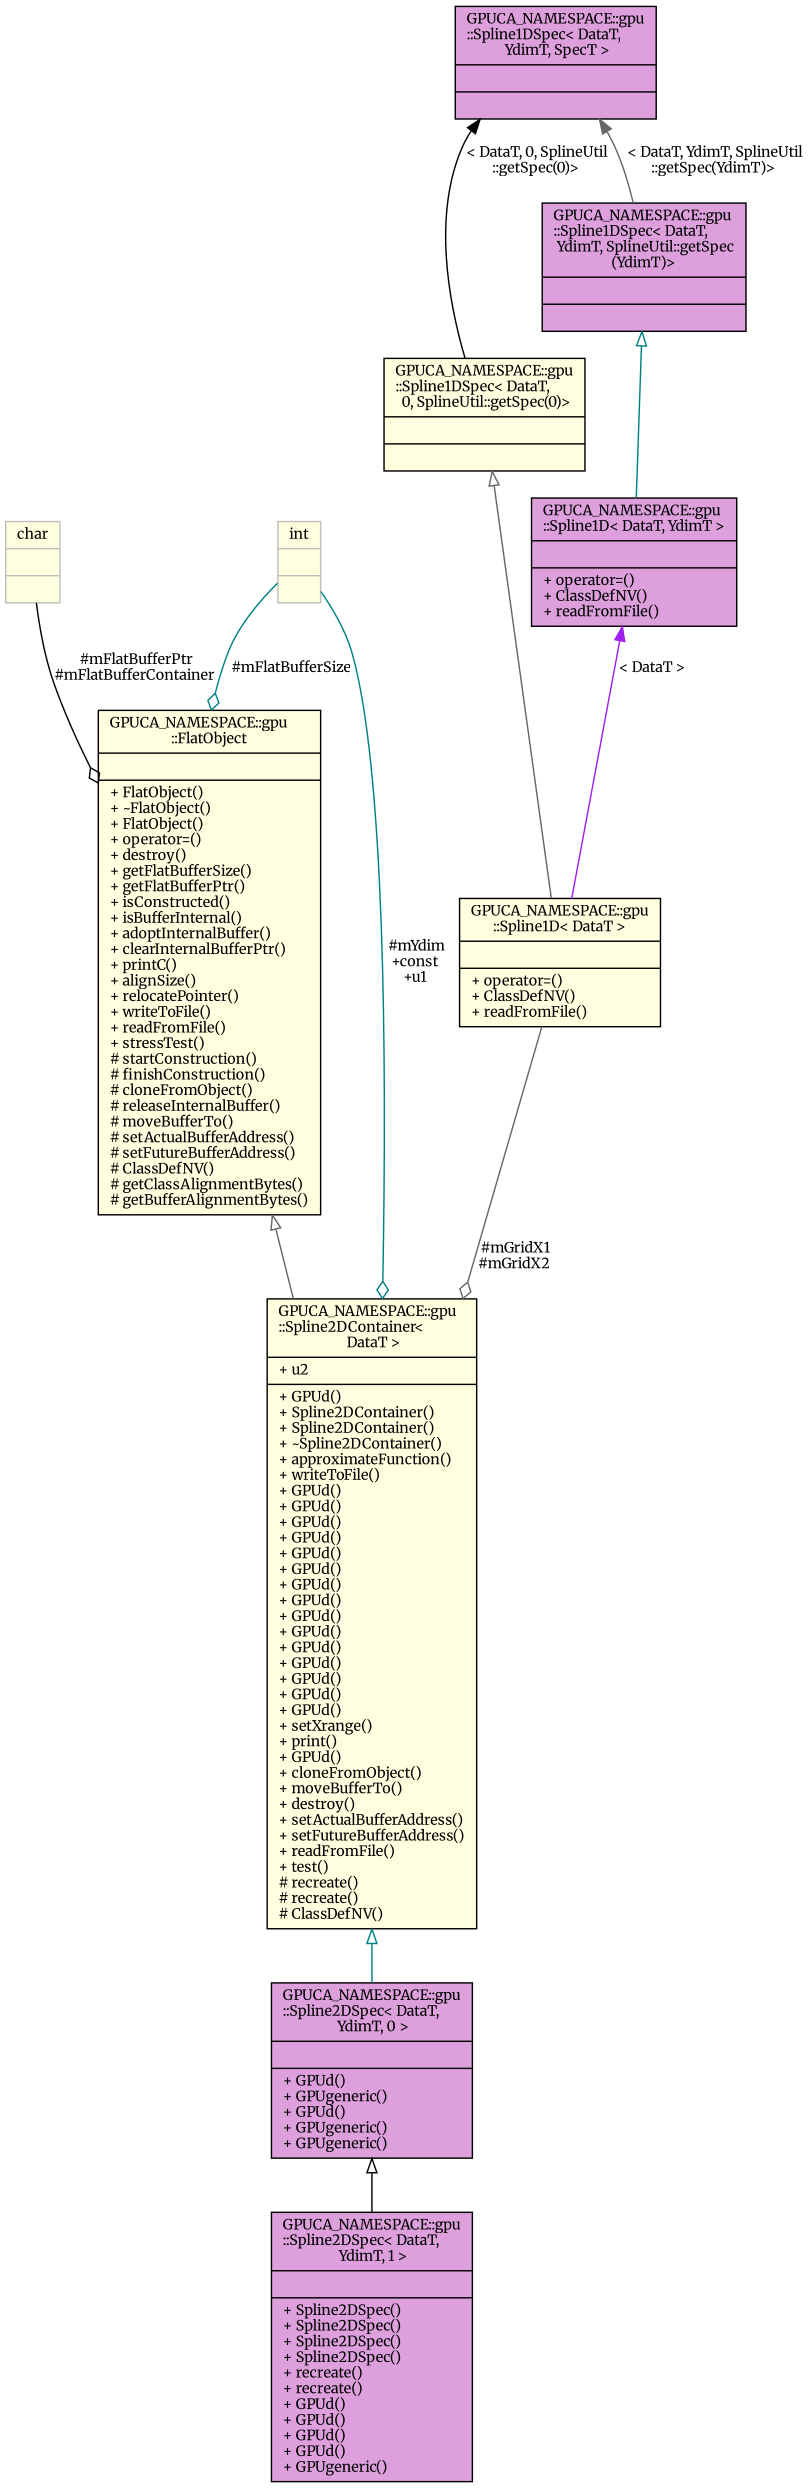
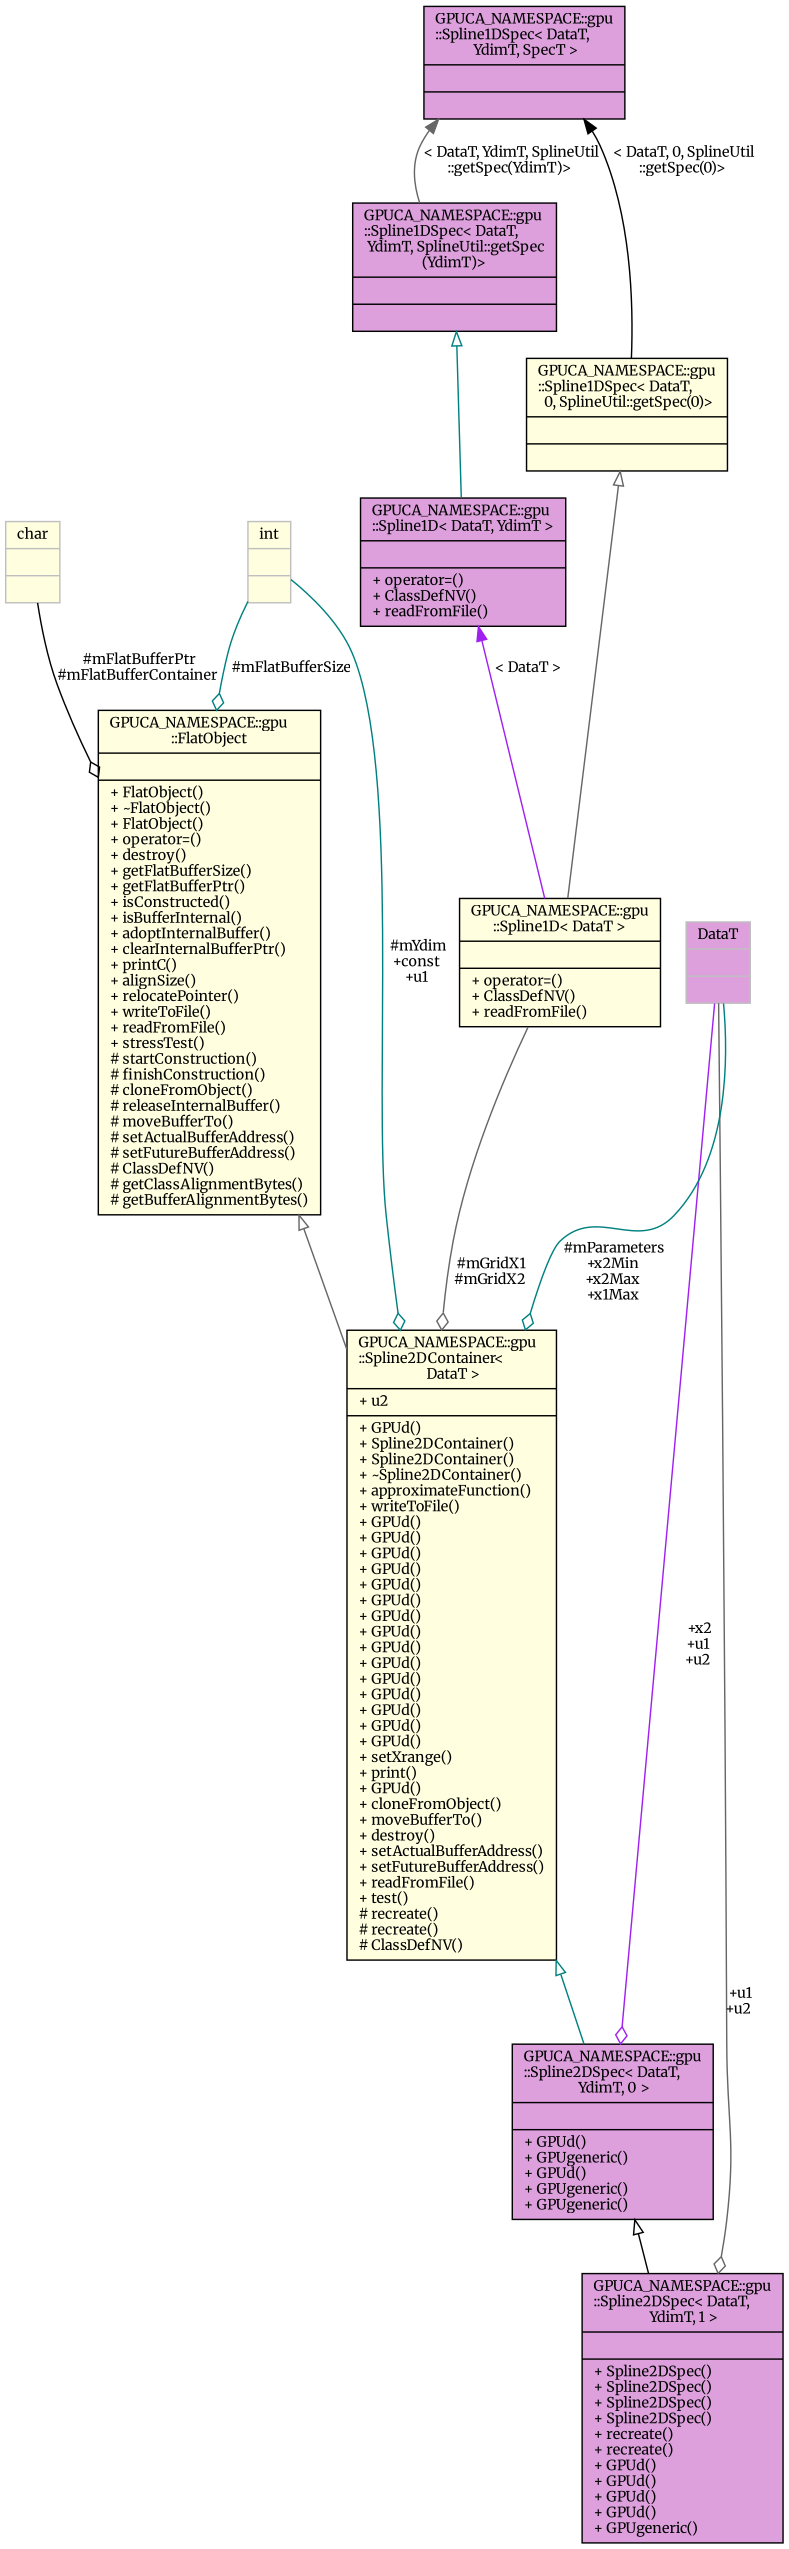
none -> (718, 963)
